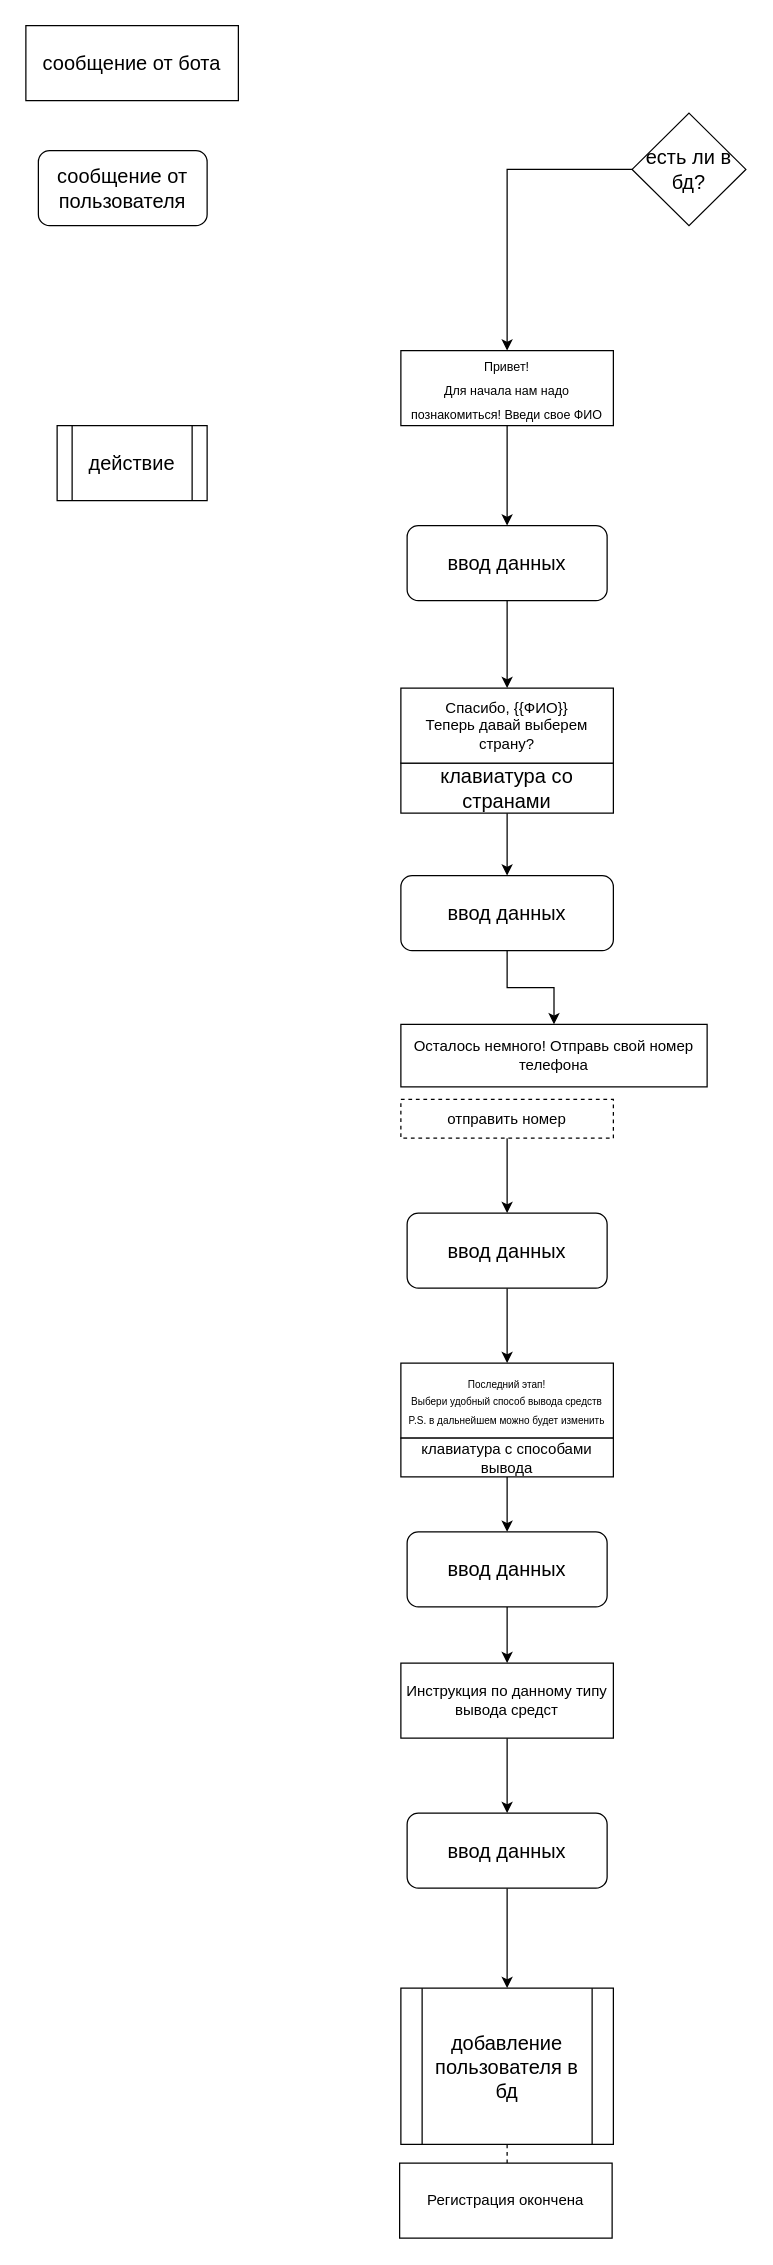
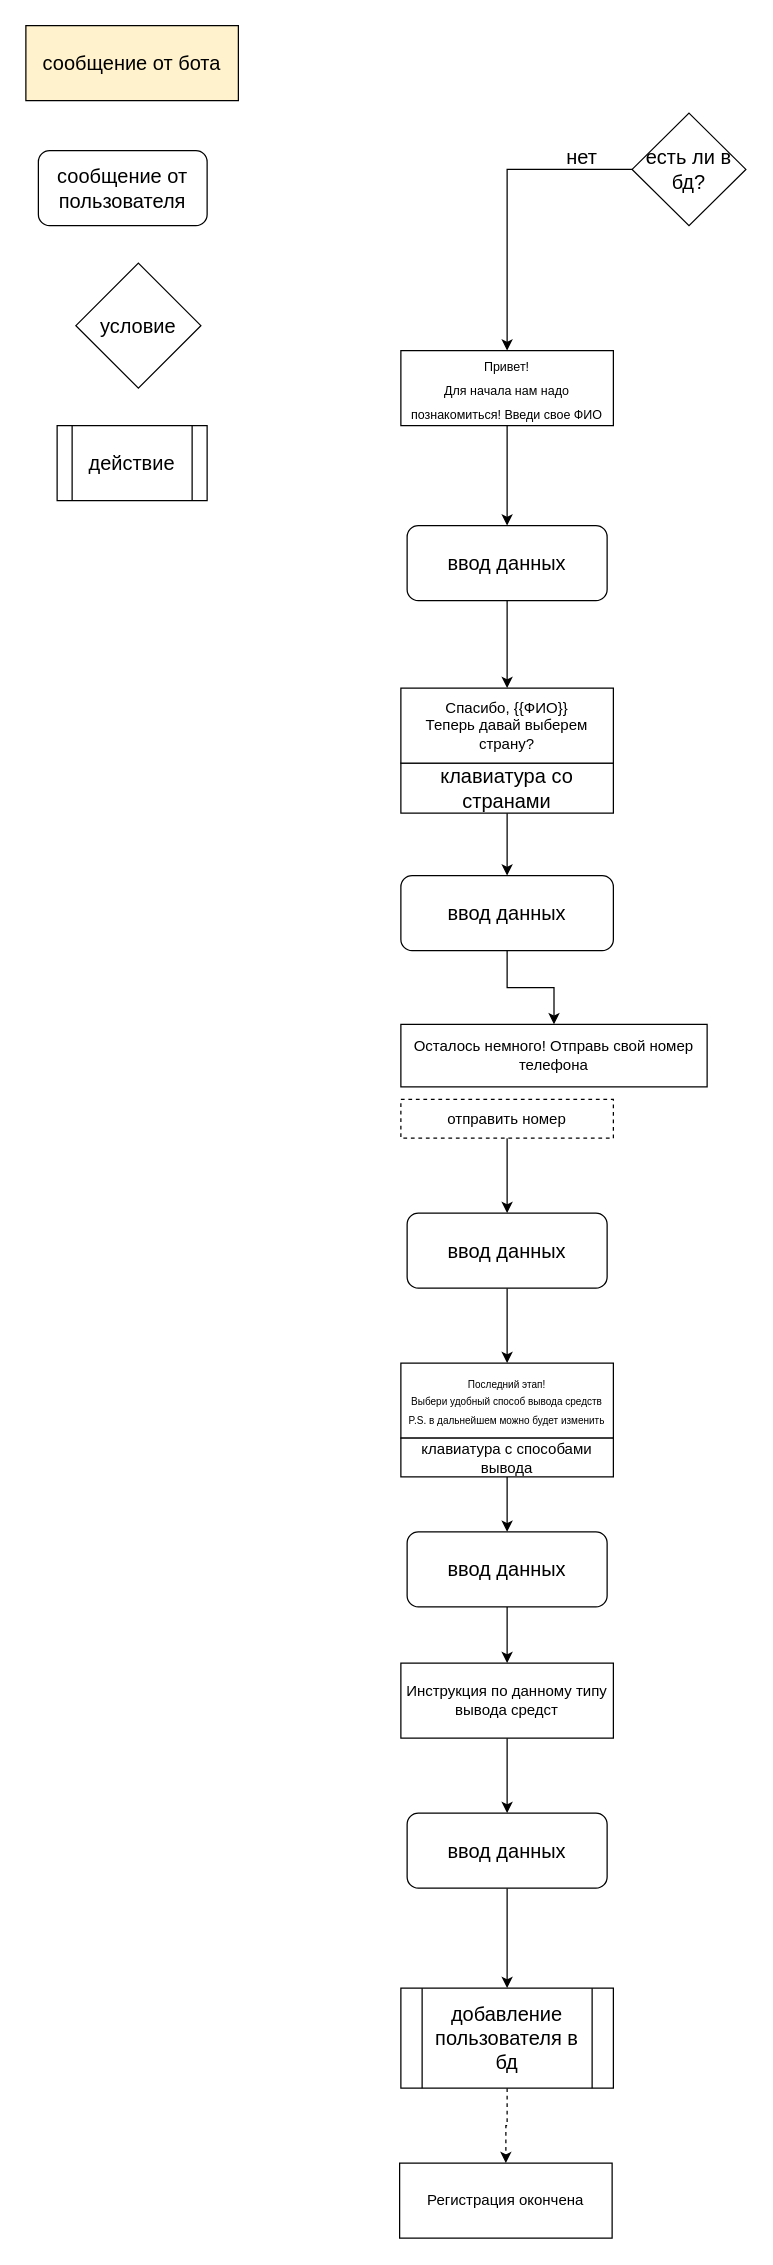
(132, 63) -> (132, 63)
none -> (582, 157)
none -> (138, 326)
(507, 2066) -> (507, 2038)
